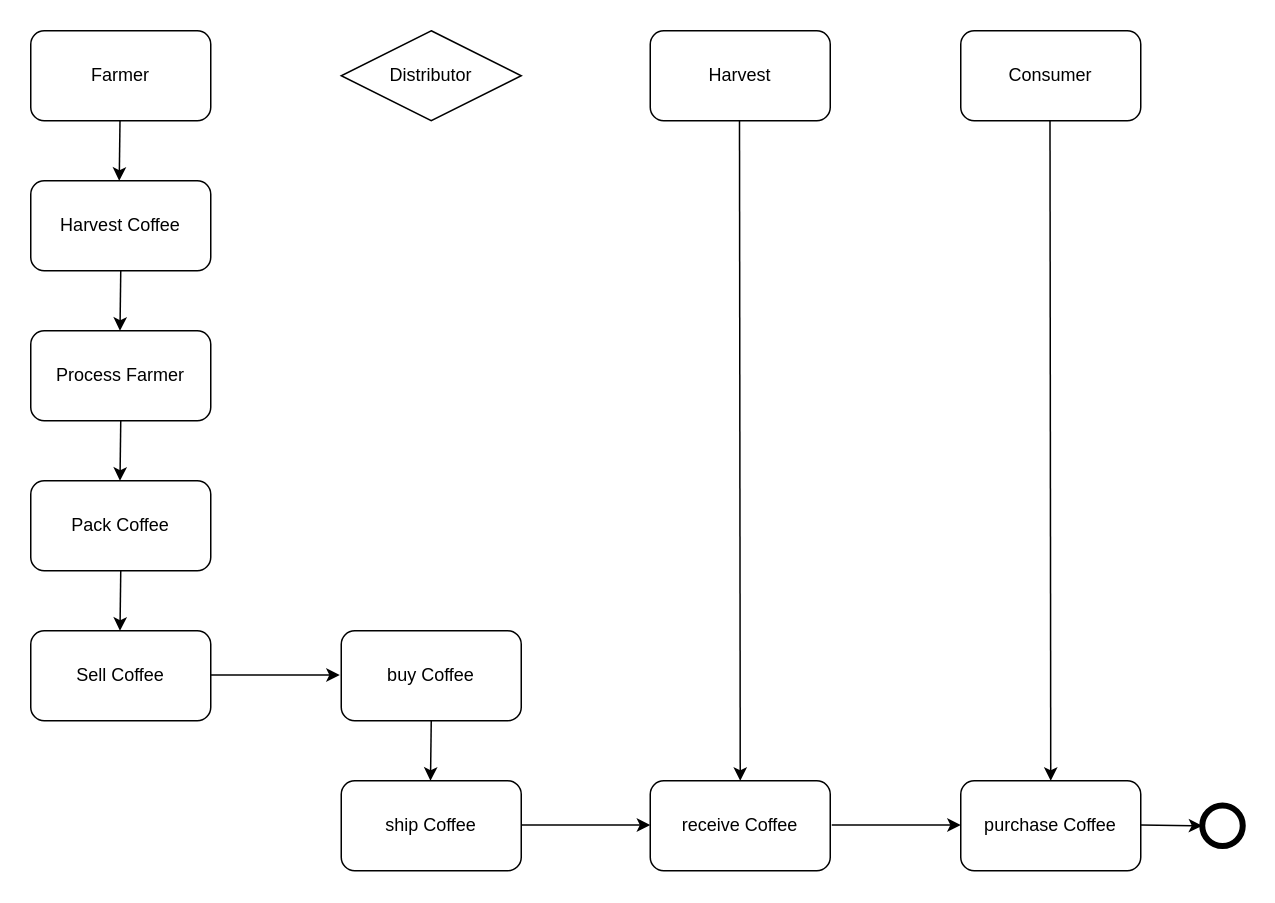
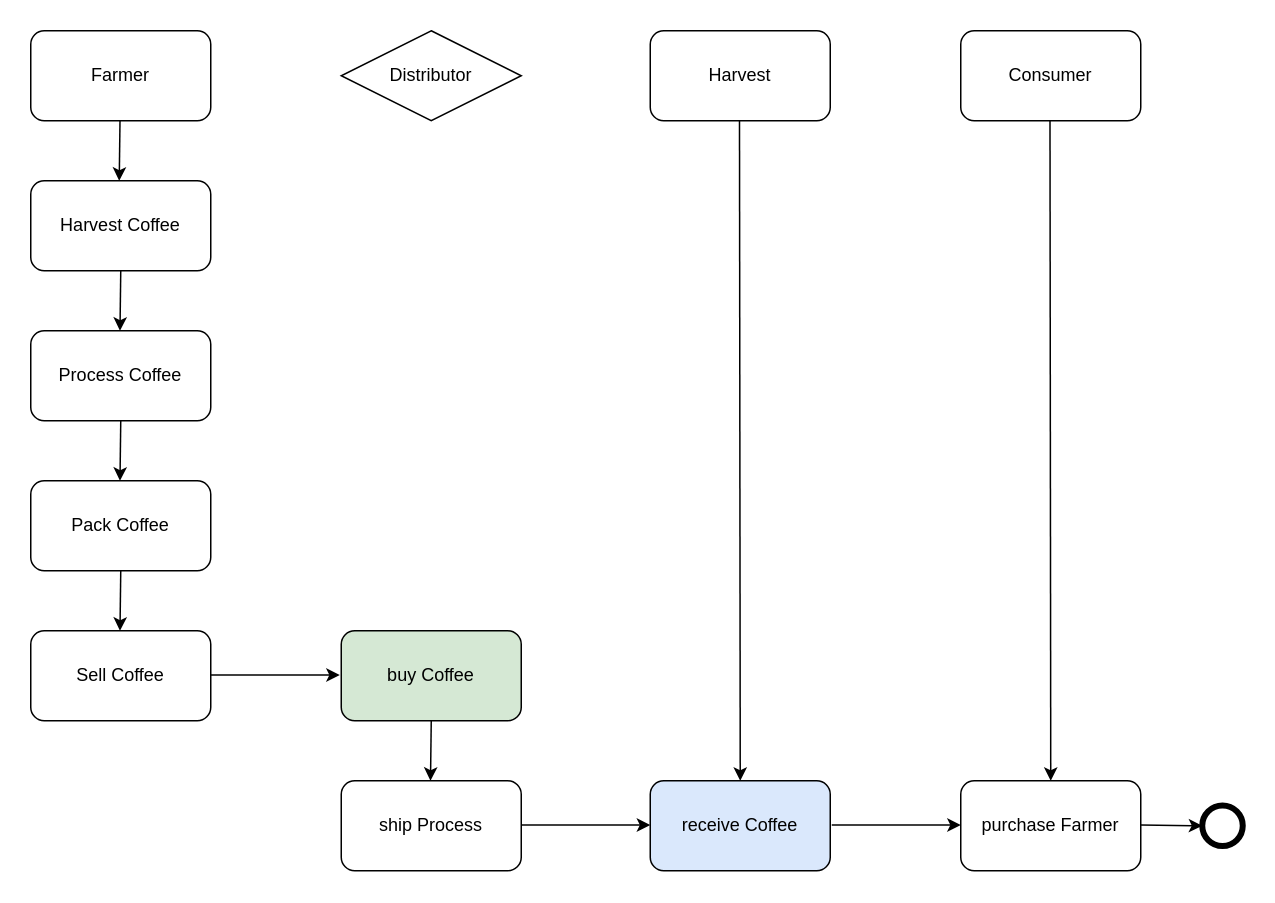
(121, 376) -> (121, 376)
(431, 676) -> (431, 676)
(431, 826) -> (431, 826)
(740, 826) -> (740, 826)
(1051, 826) -> (1051, 826)
